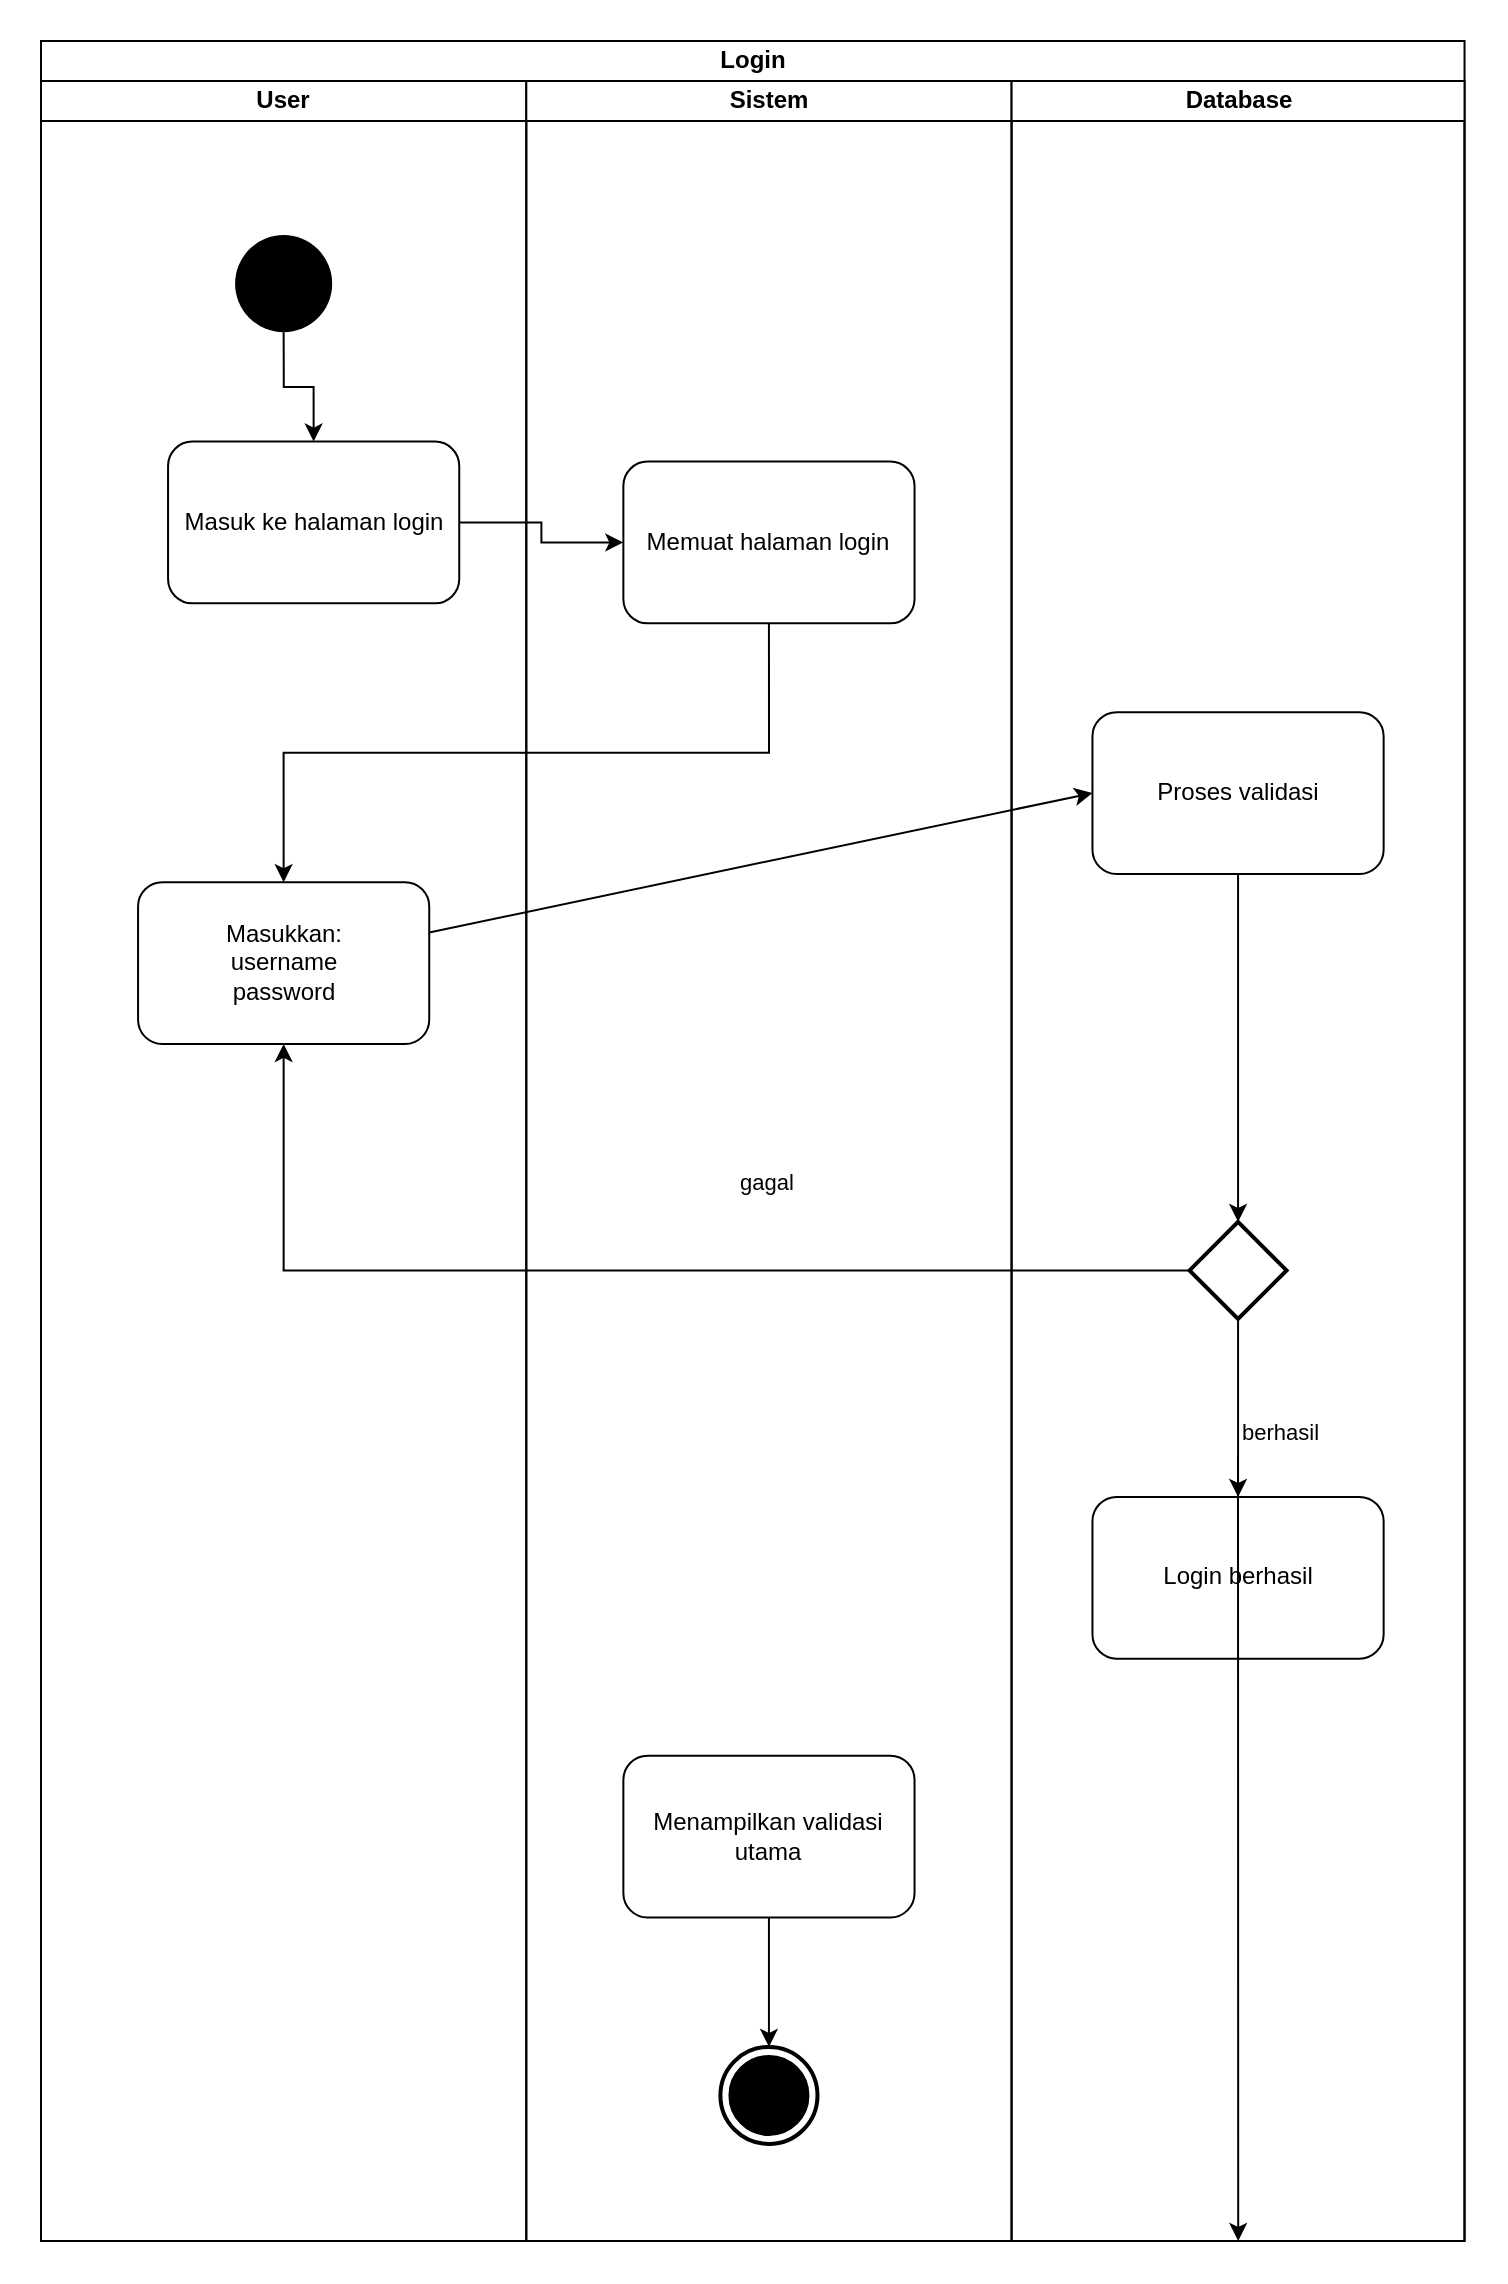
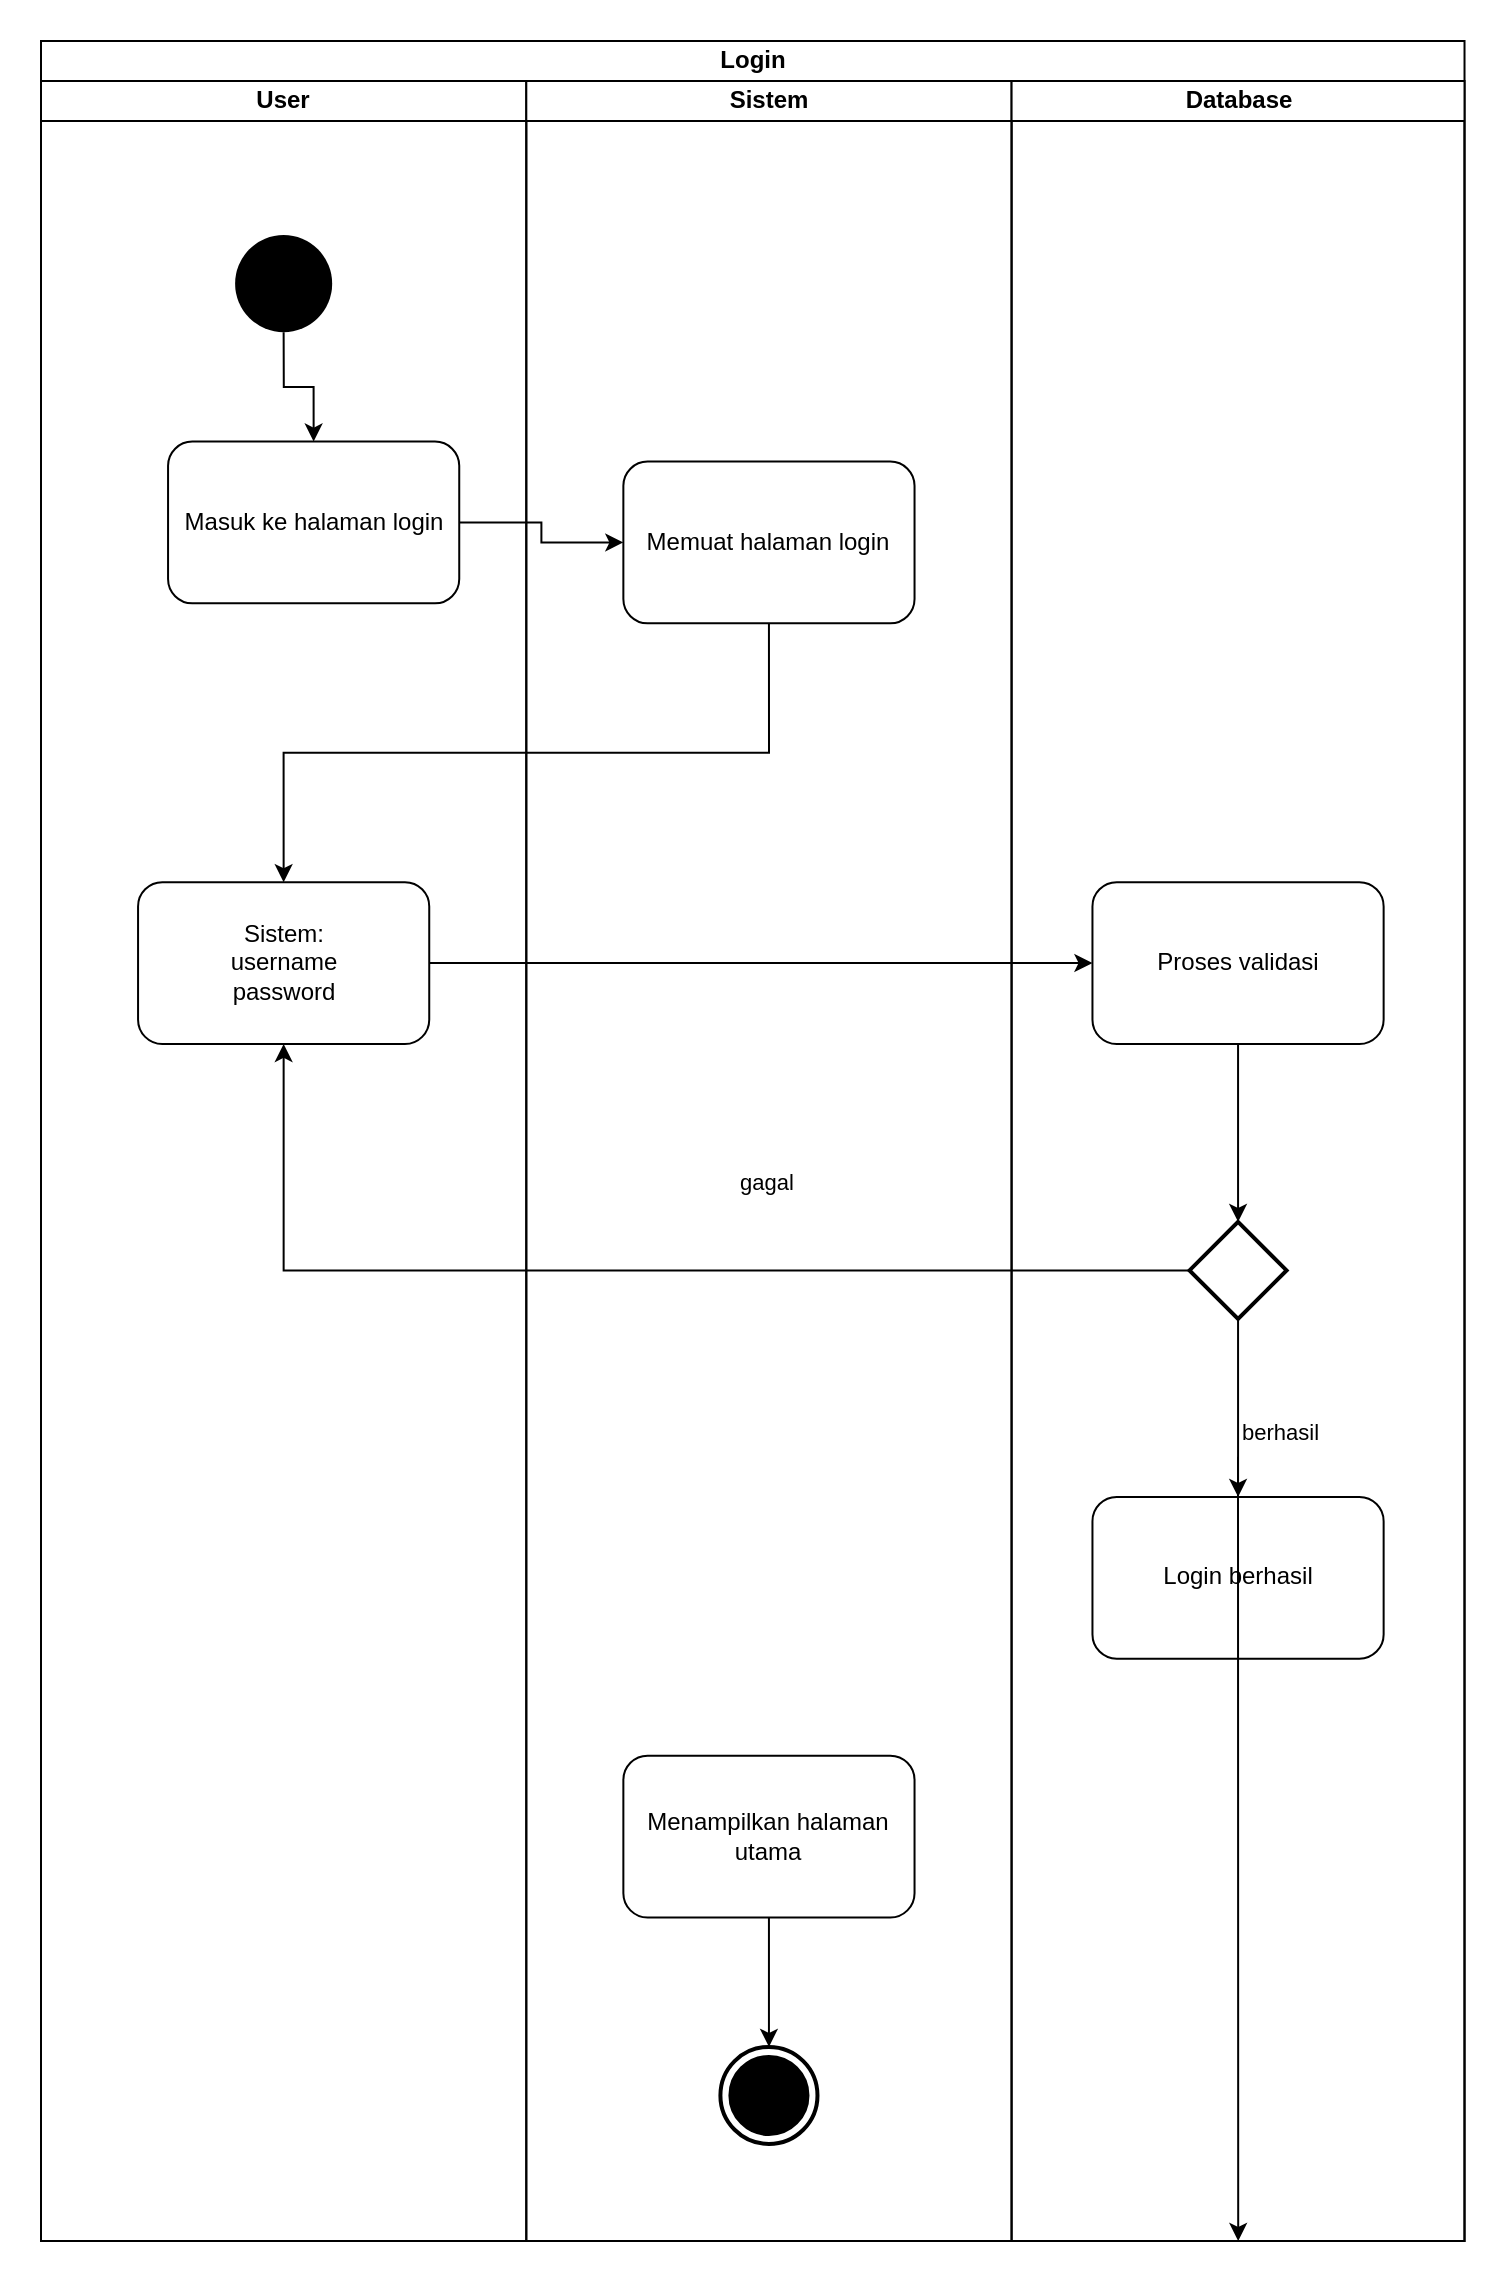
(1238, 793) -> (1238, 963)
(285, 963) -> (285, 963)
(769, 1837) -> (769, 1837)
